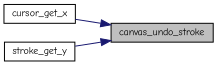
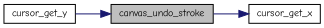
(88, 21) -> (226, 14)
(40, 52) -> (40, 14)
